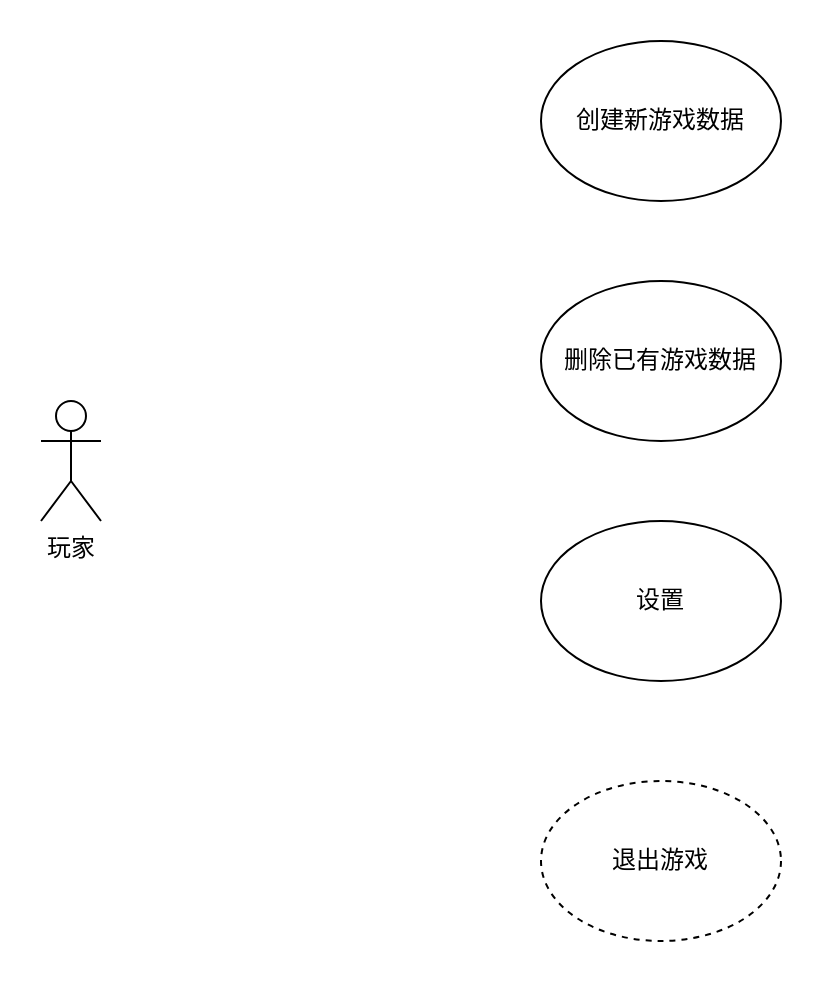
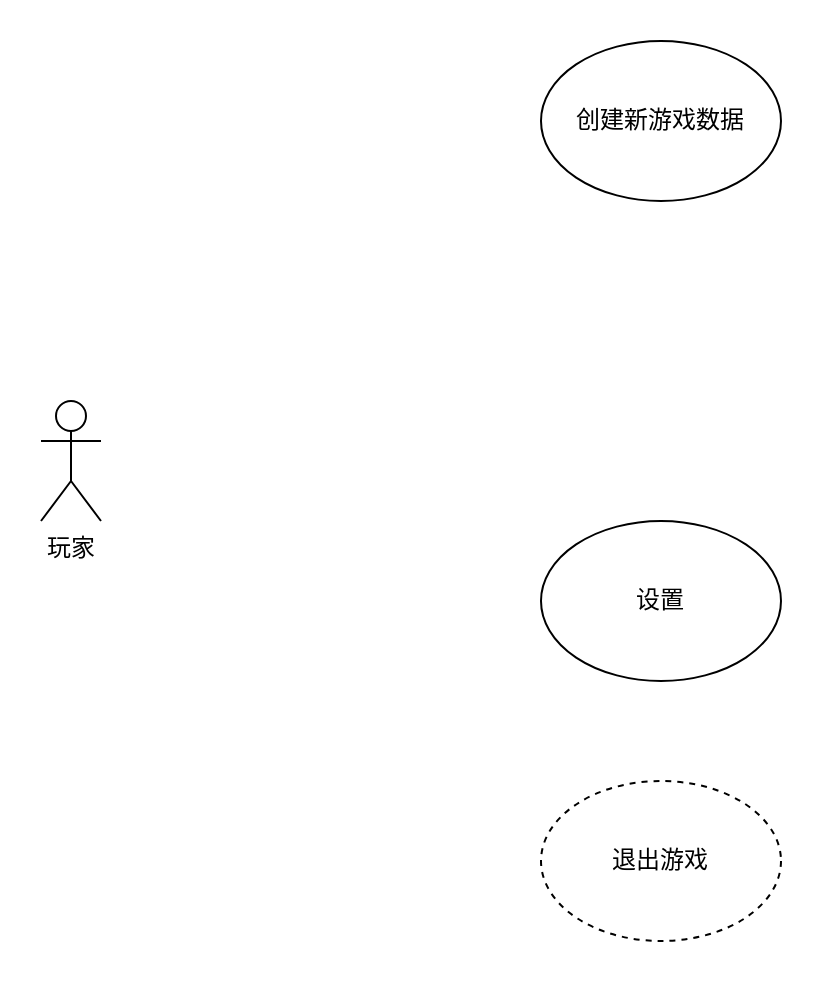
(661, 361) -> none
